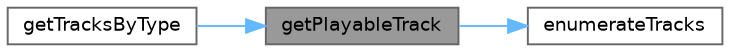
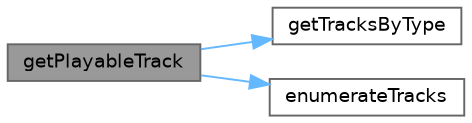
(221, 26) -> (227, 46)
